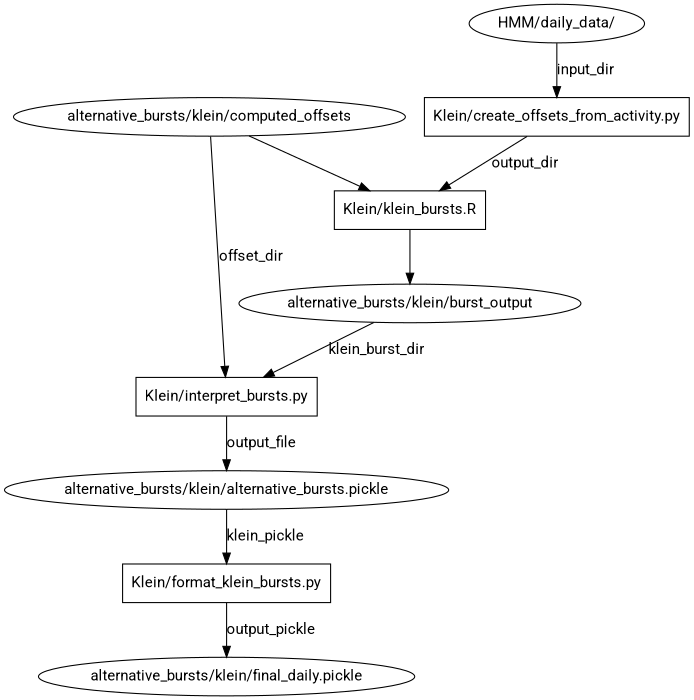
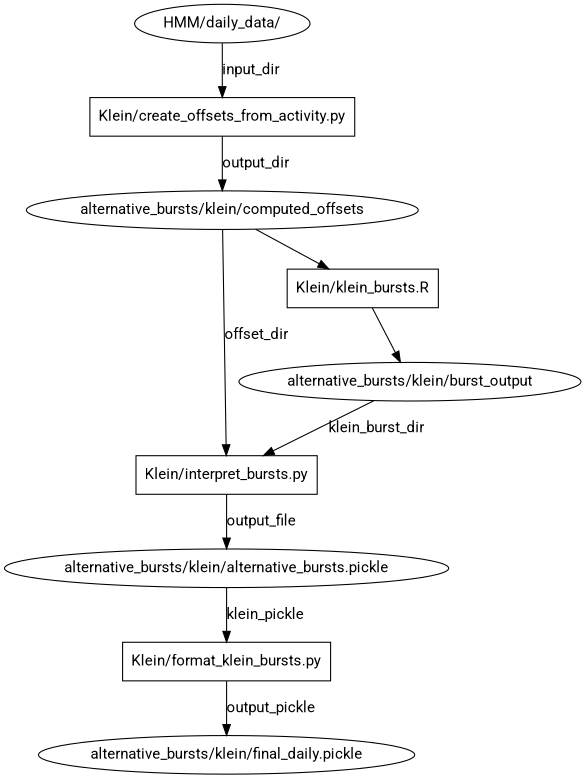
(488, 161) -> (222, 158)
